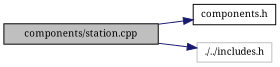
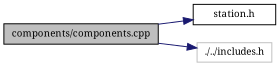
(234, 15) -> (234, 15)
(81, 34) -> (81, 34)
